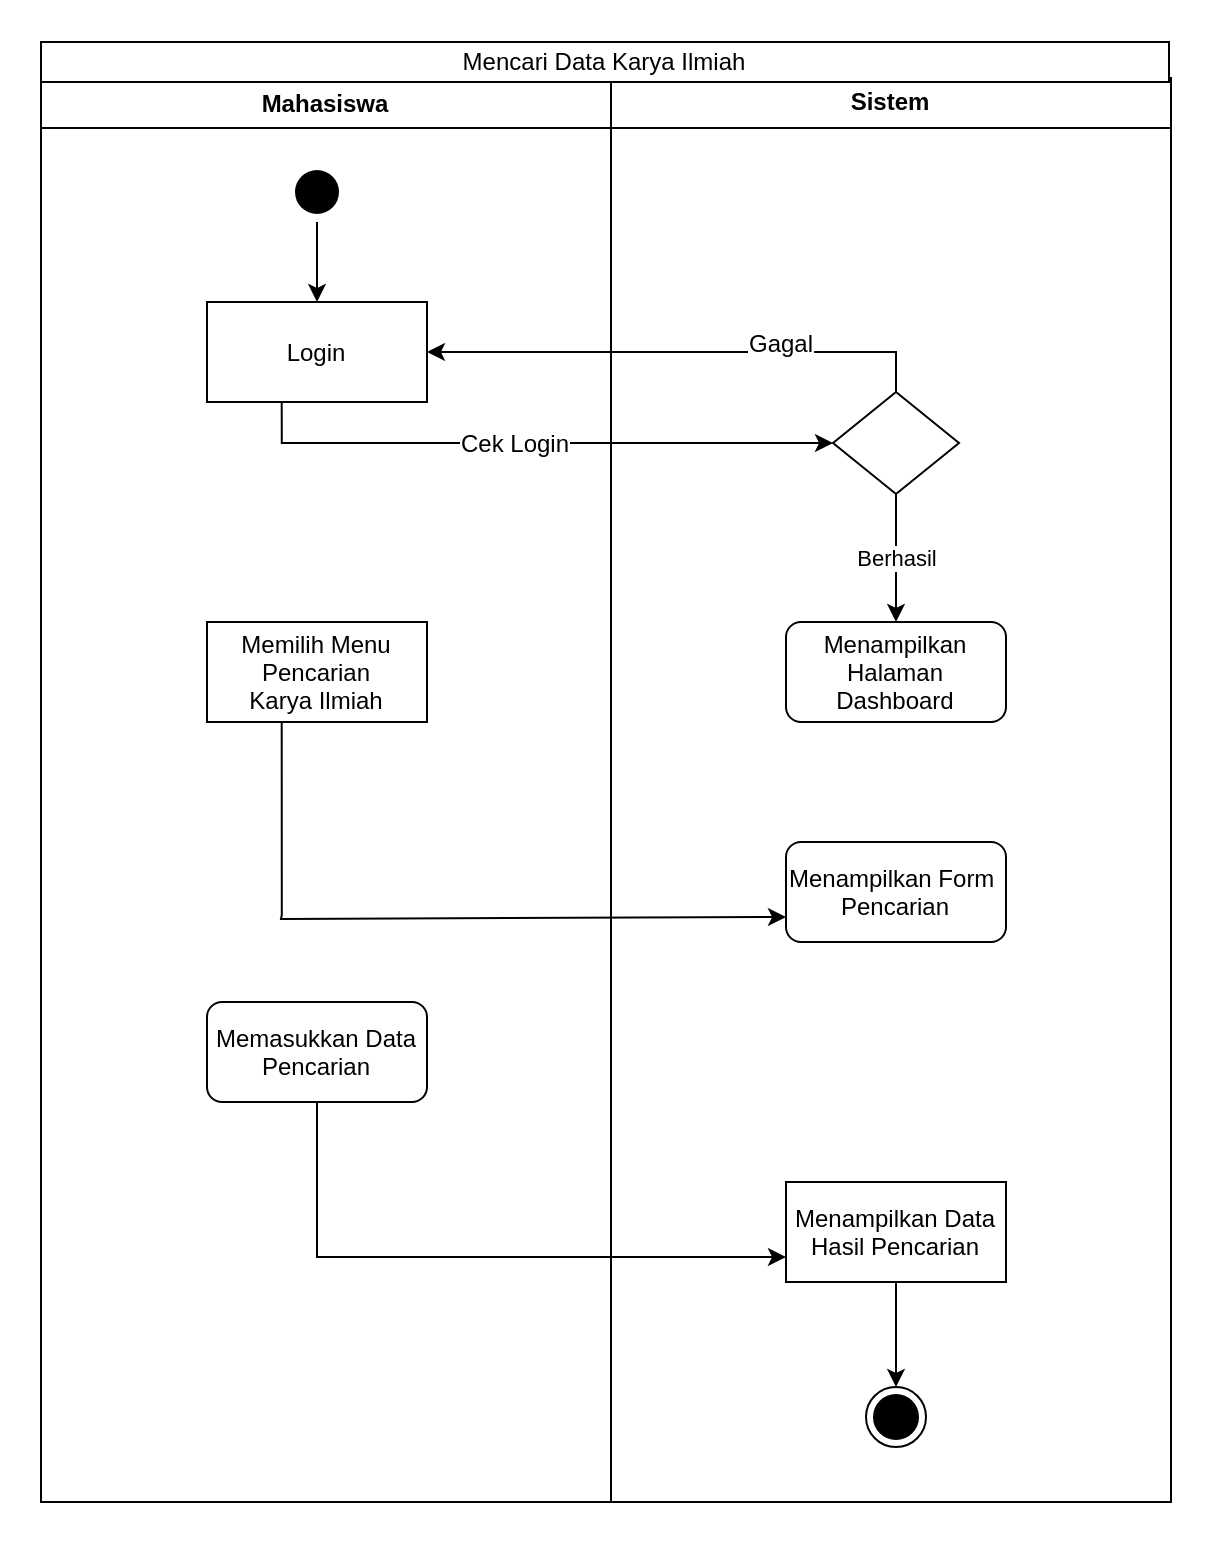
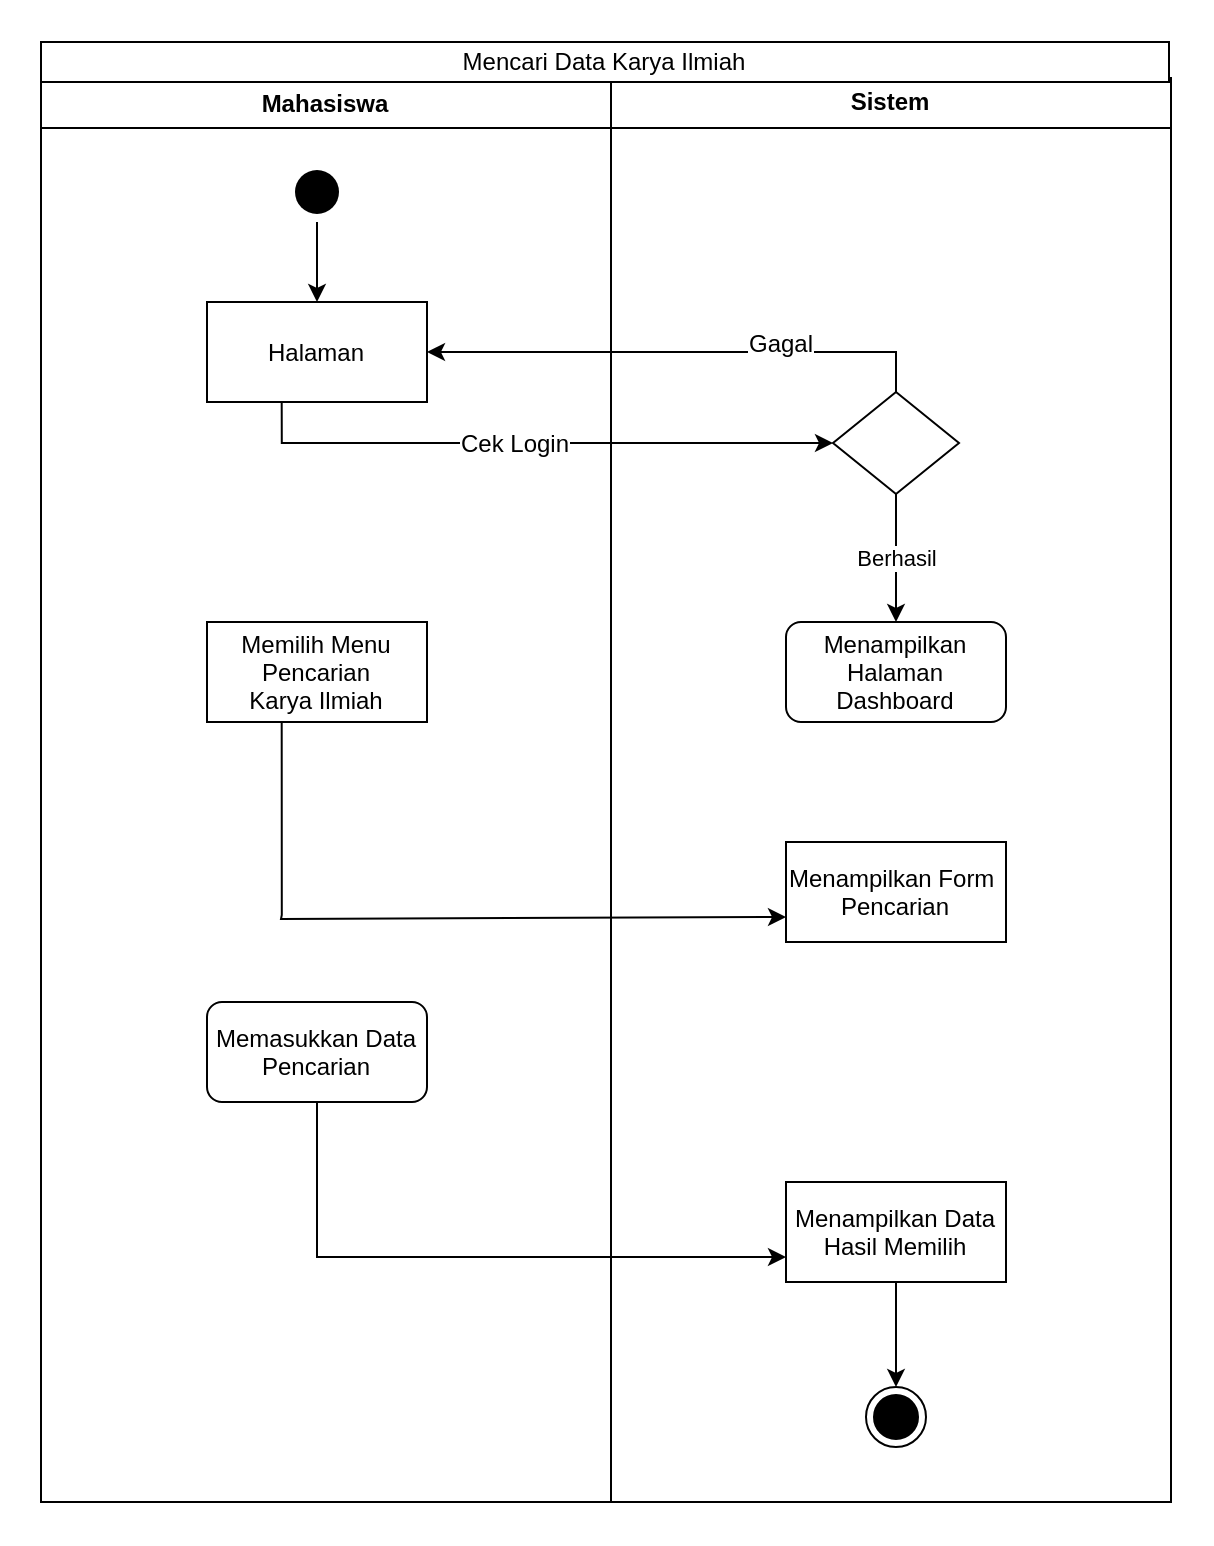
(316, 353) -> (316, 353)
(896, 892) -> (896, 892)
(895, 1219) -> (895, 1219)
